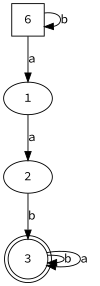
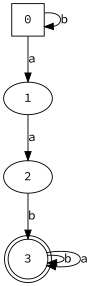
(28, 20) -> (28, 20)
